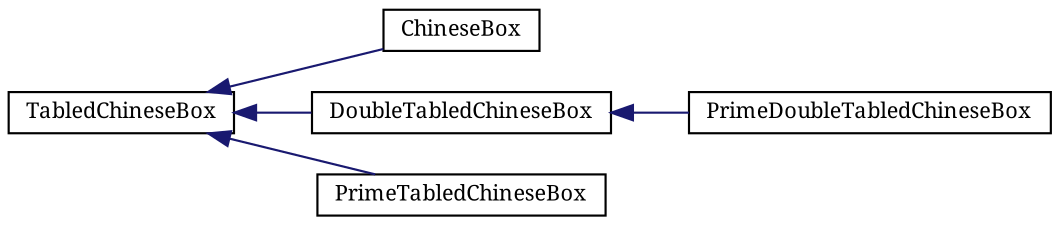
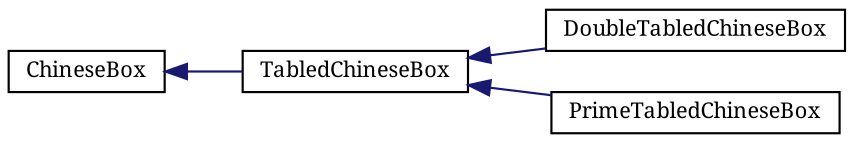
(306, 68) -> (215, 72)
(870, 113) -> none
